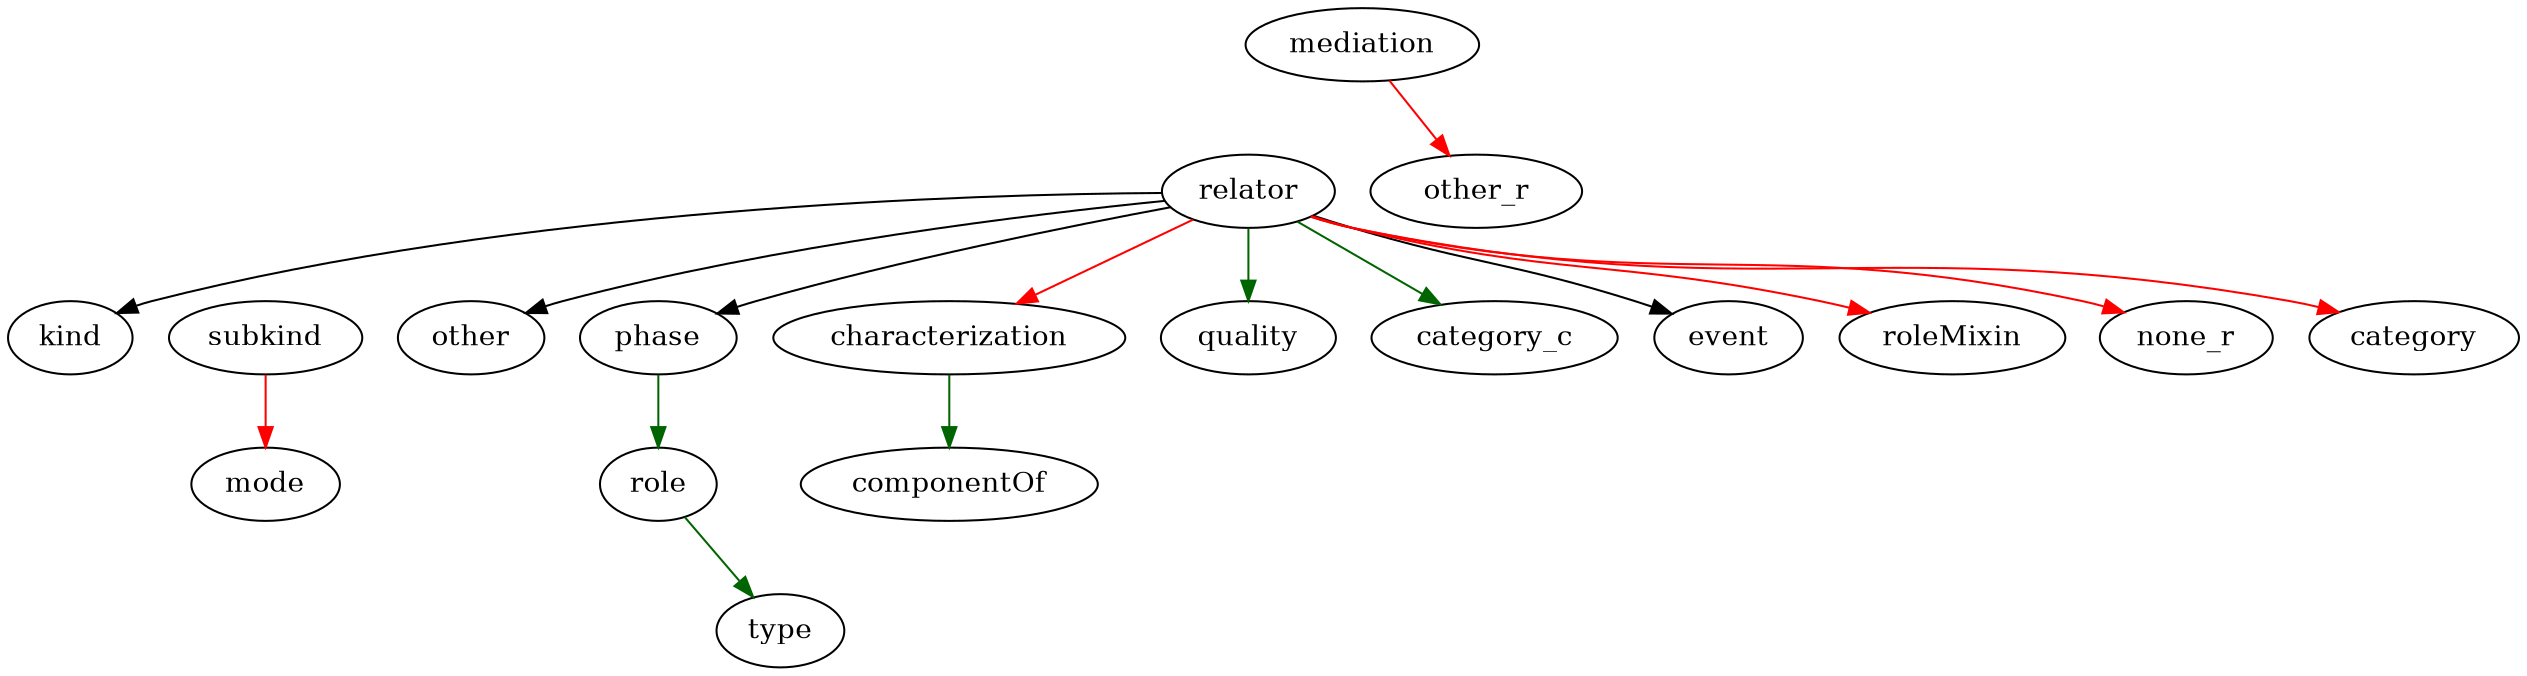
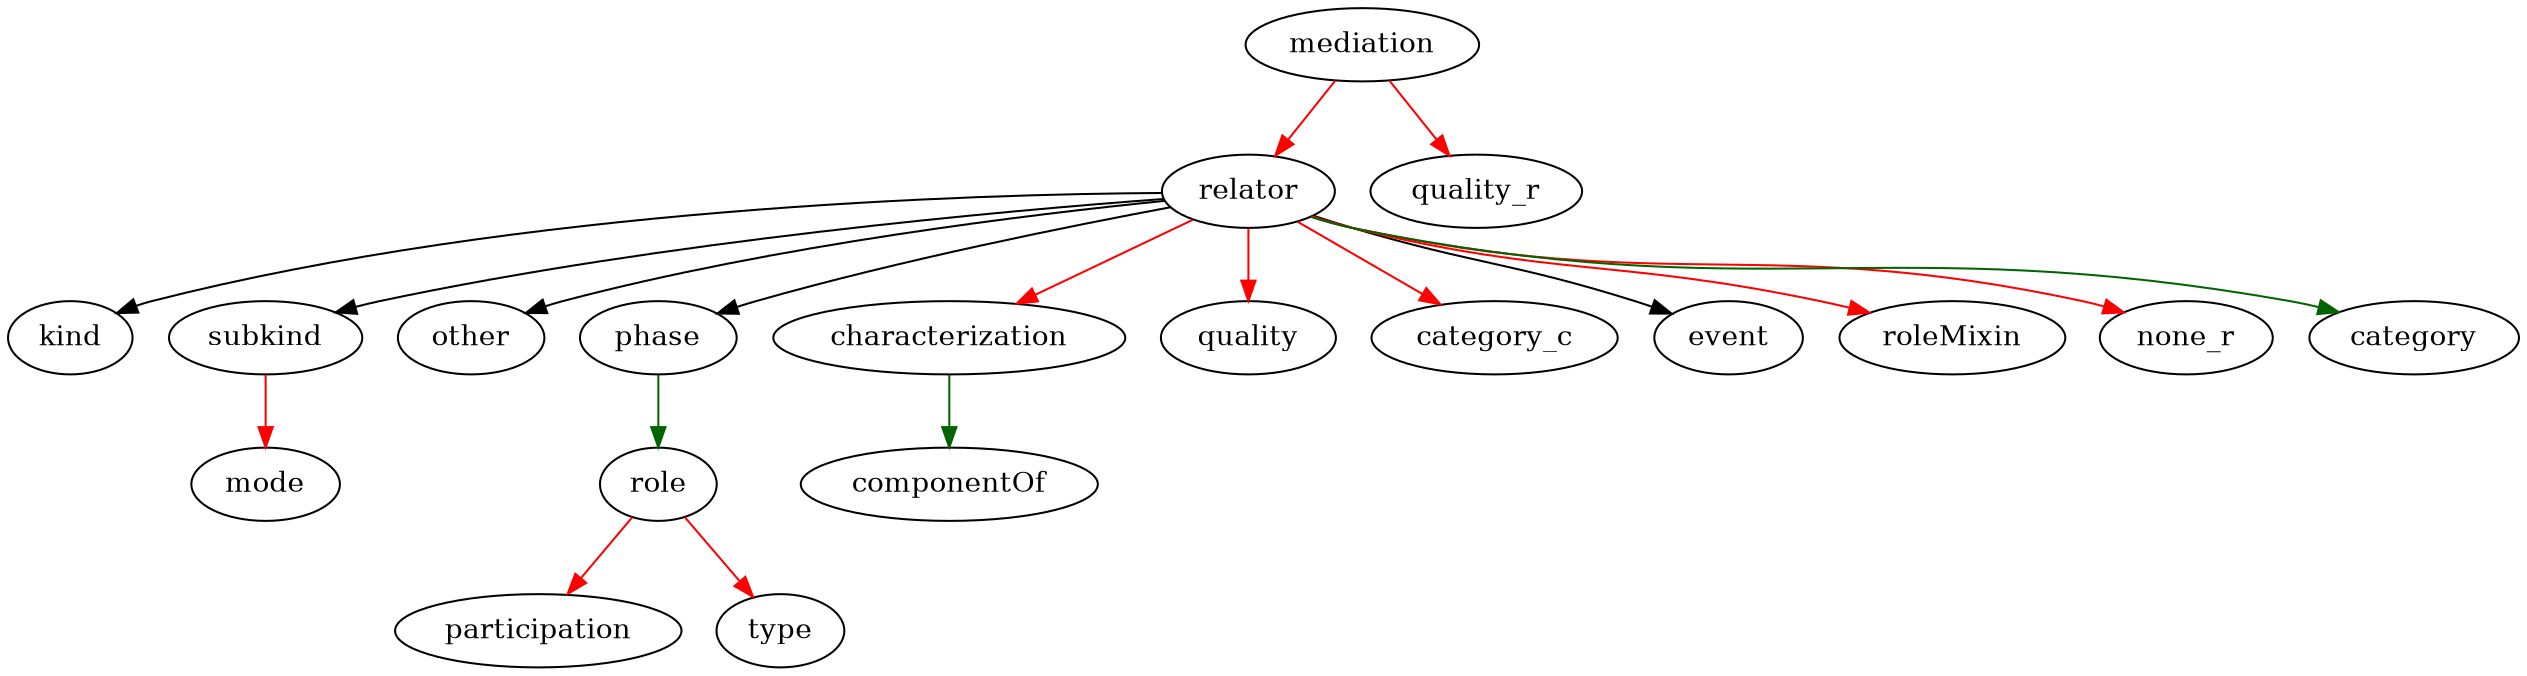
none -> (1312, 110)
(1476, 191) -> (1476, 191)
none -> (758, 240)
(1248, 255) -> (1248, 255)
(1360, 258) -> (1360, 258)
(1991, 270) -> (1991, 270)
(712, 549) -> (712, 549)
none -> (538, 631)
